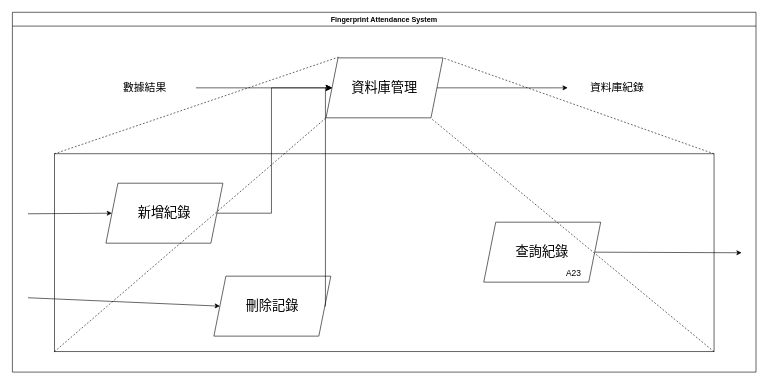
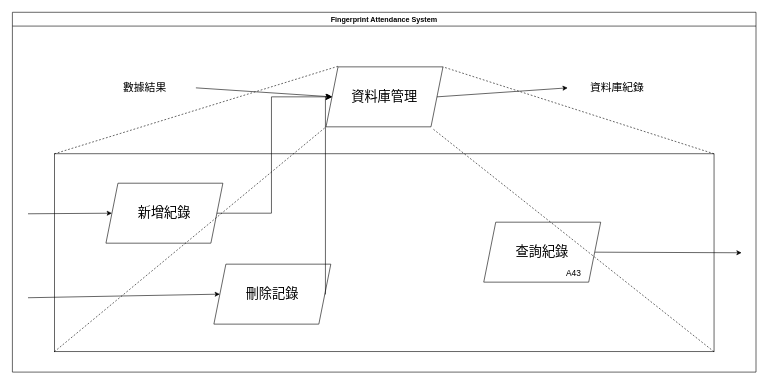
(385, 88) -> (385, 97)
(574, 273) -> (574, 273)
(272, 306) -> (272, 294)
